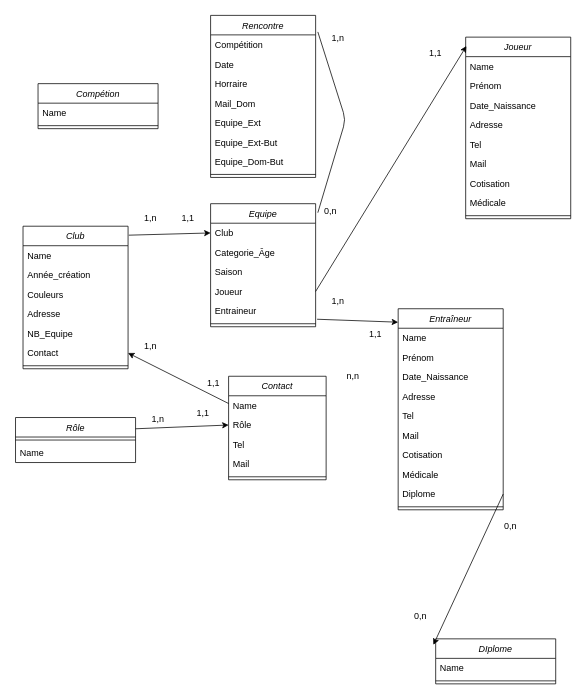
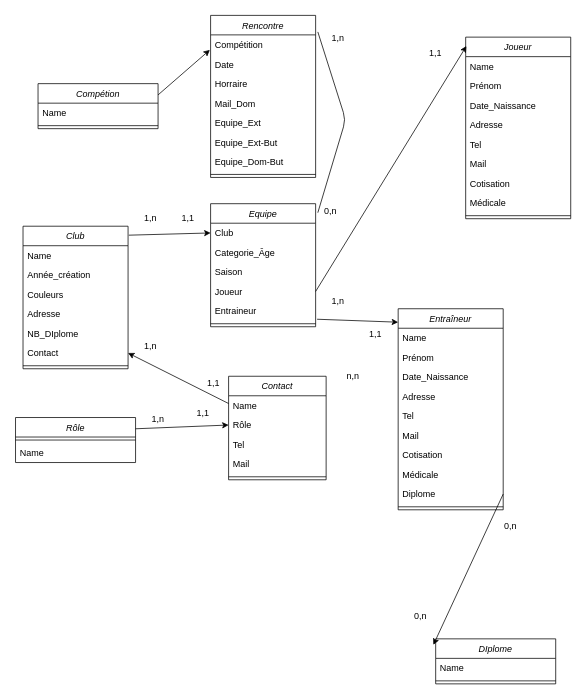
none -> (182, 74)
(49, 334) -> (51, 334)
